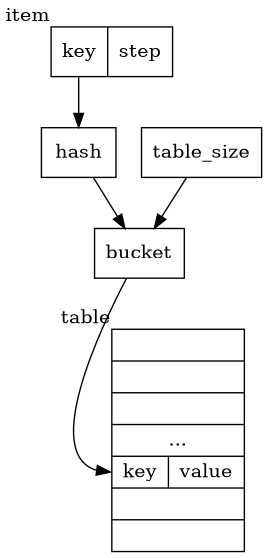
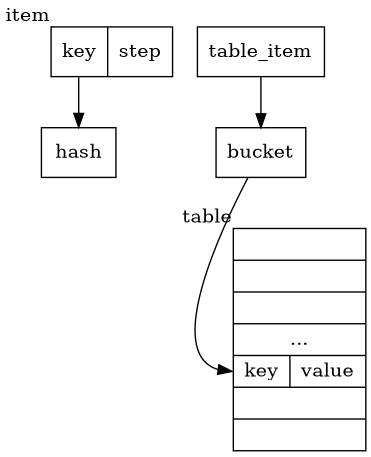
(202, 153) -> (261, 52)
(105, 197) -> none
